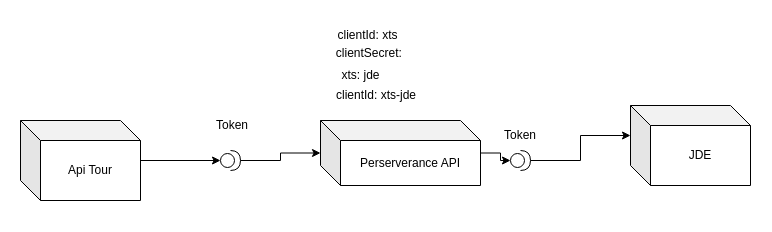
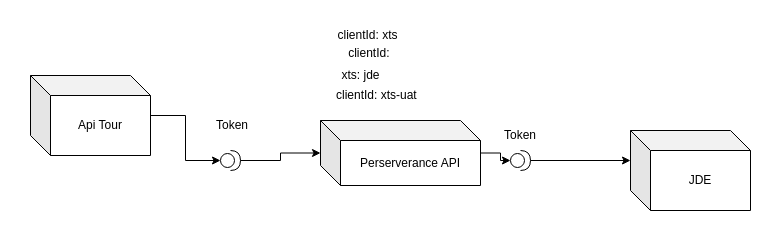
(371, 54) -> (371, 54)
(387, 96) -> (387, 96)
(691, 146) -> (691, 171)
(81, 161) -> (91, 116)
